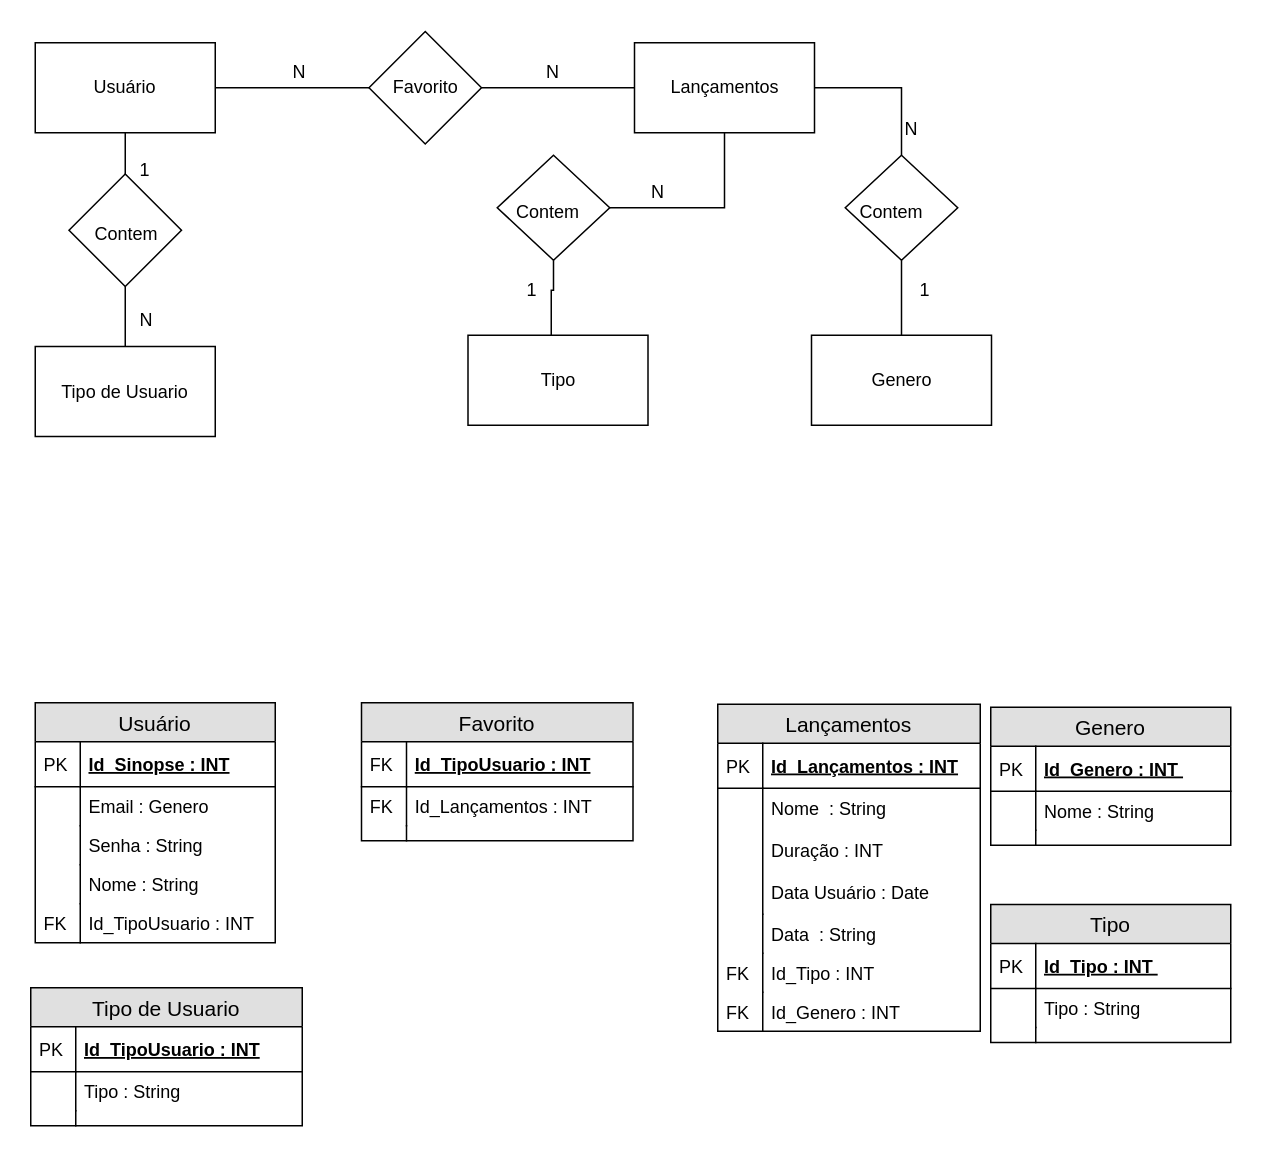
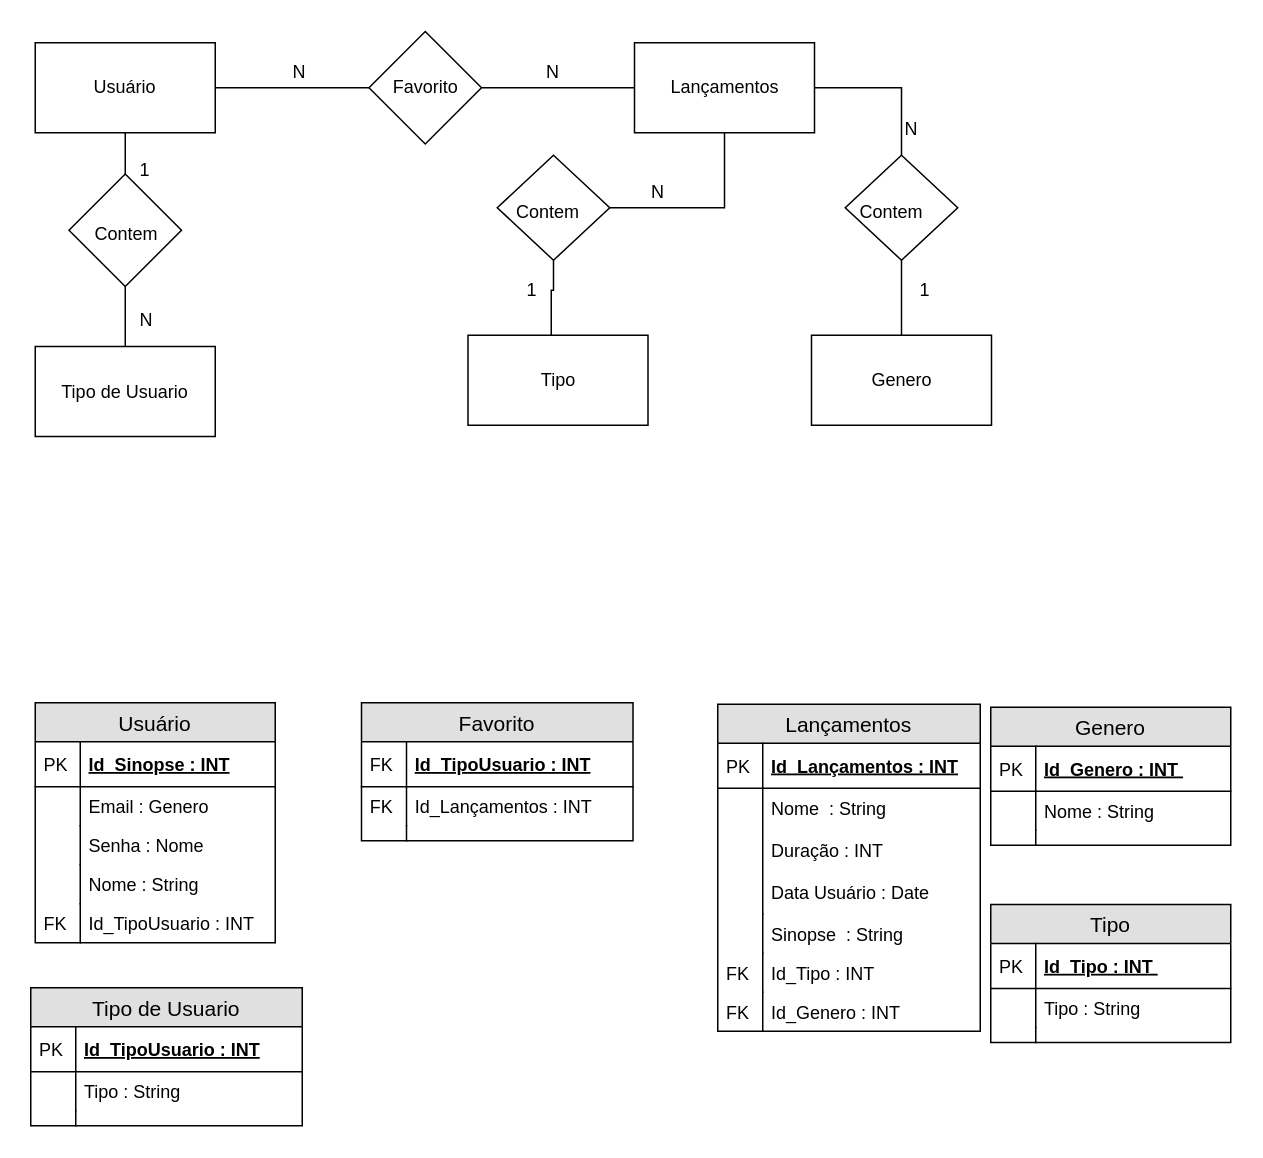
(150, 846) -> (142, 846)
(832, 935) -> (845, 935)
